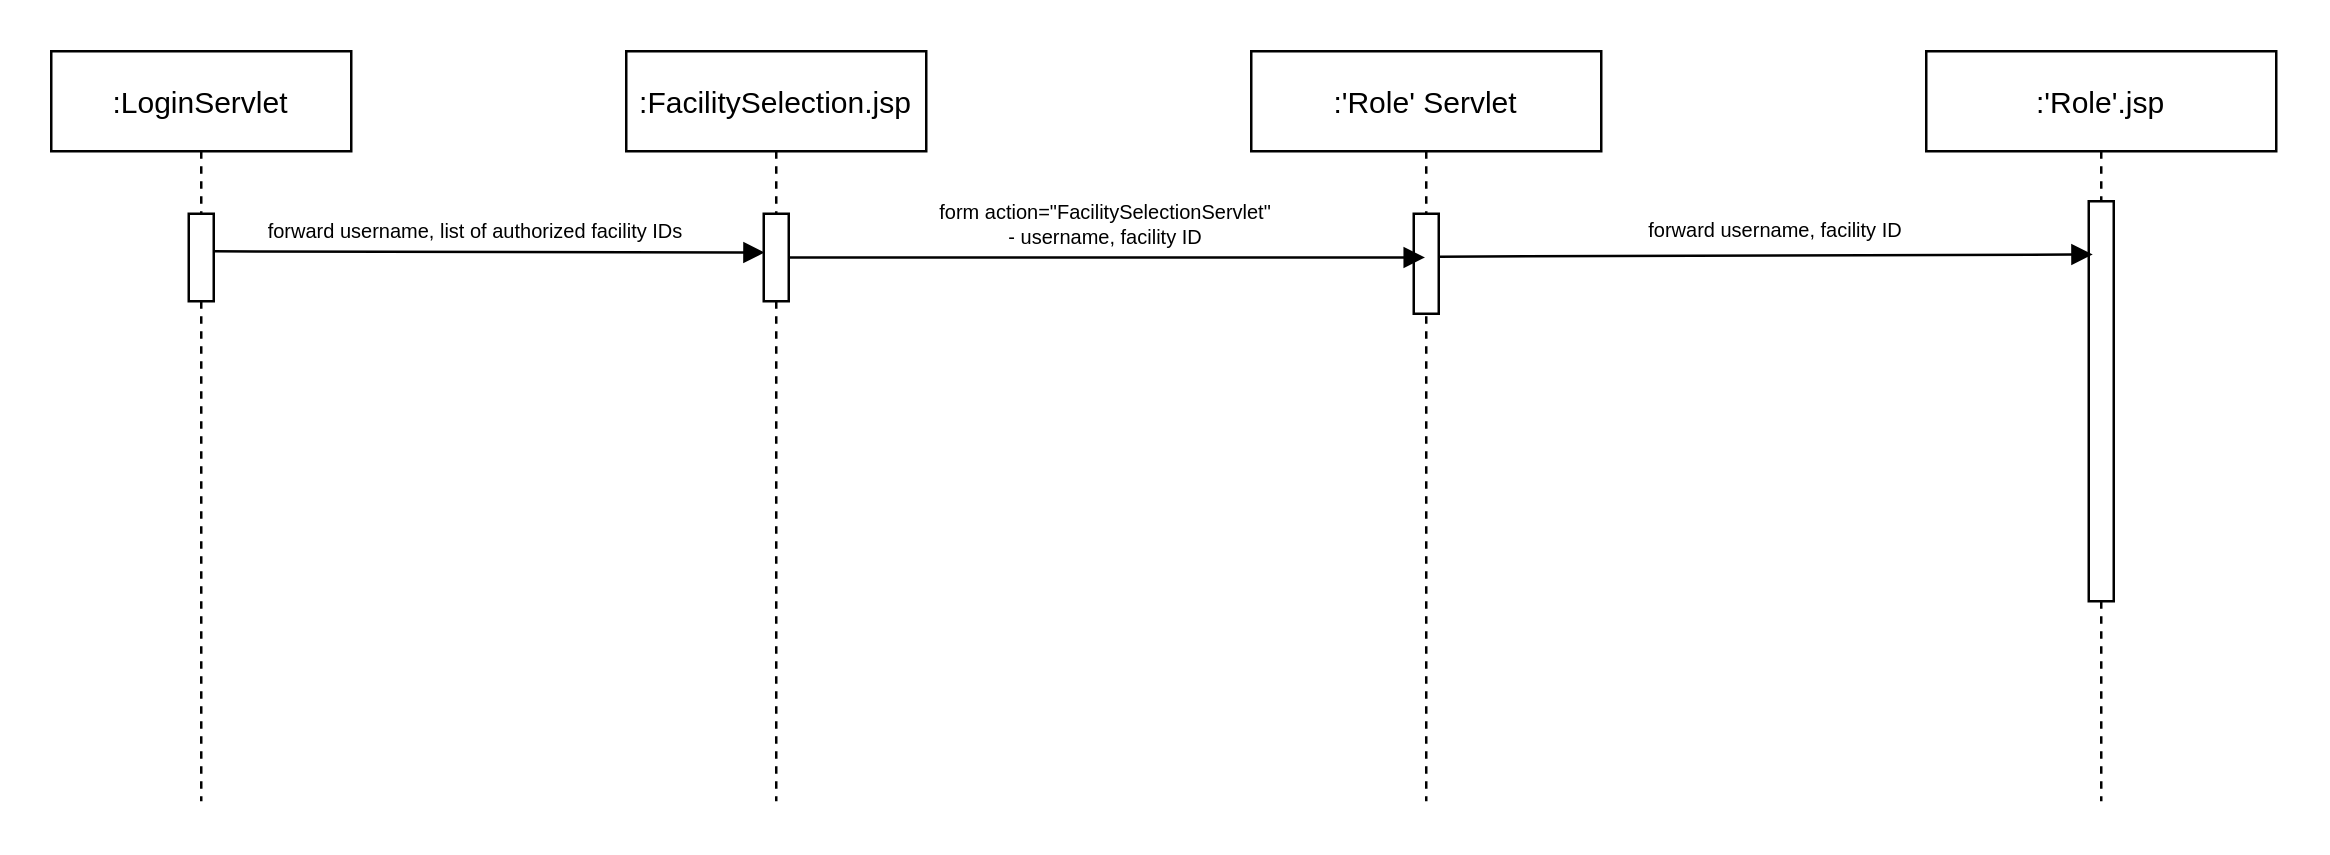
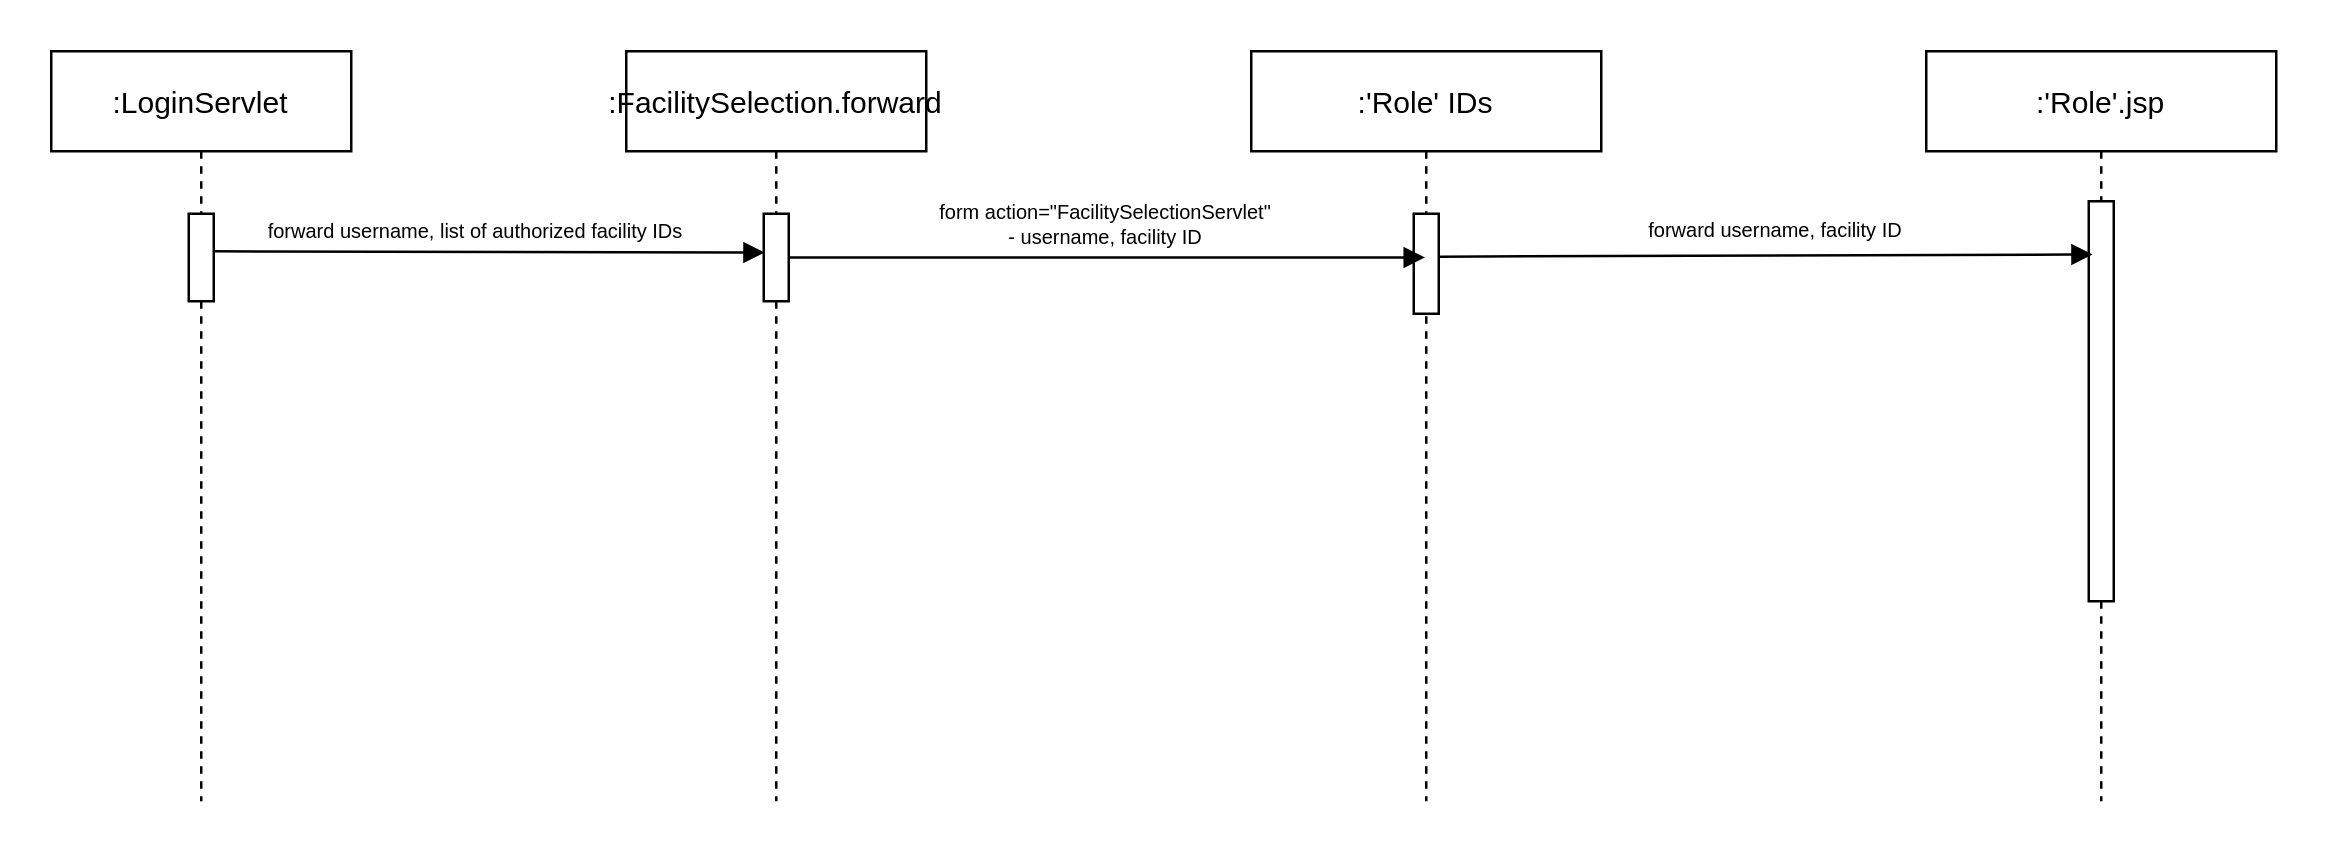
(775, 103) -> (775, 103)
(1425, 103) -> (1425, 103)
